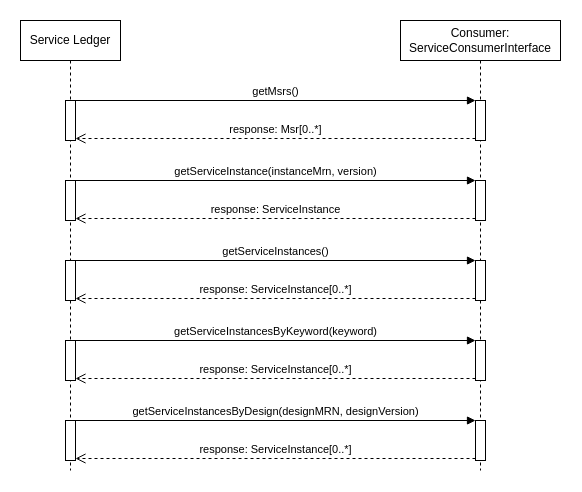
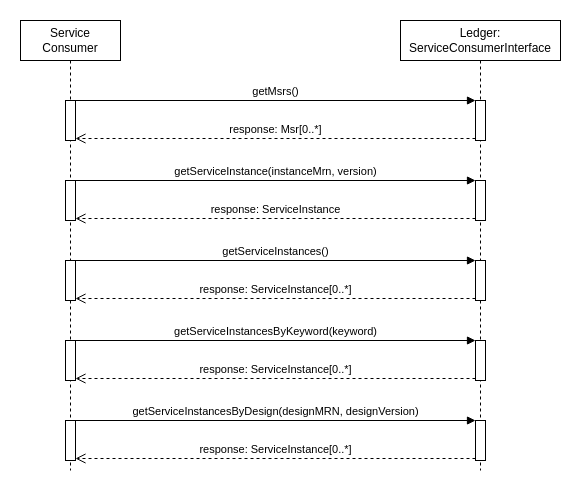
(71, 41) -> (71, 41)
(481, 41) -> (481, 41)
